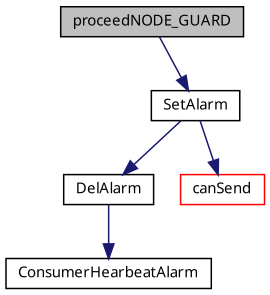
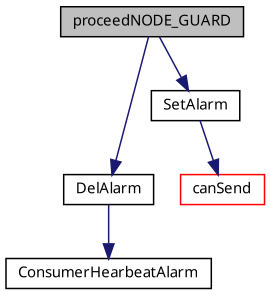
(158, 142) -> (132, 98)
